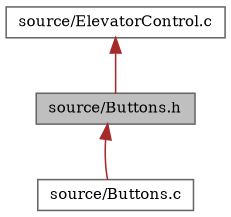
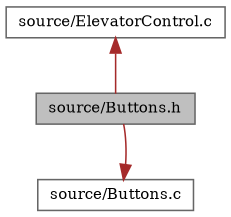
(105, 160) -> (126, 144)
